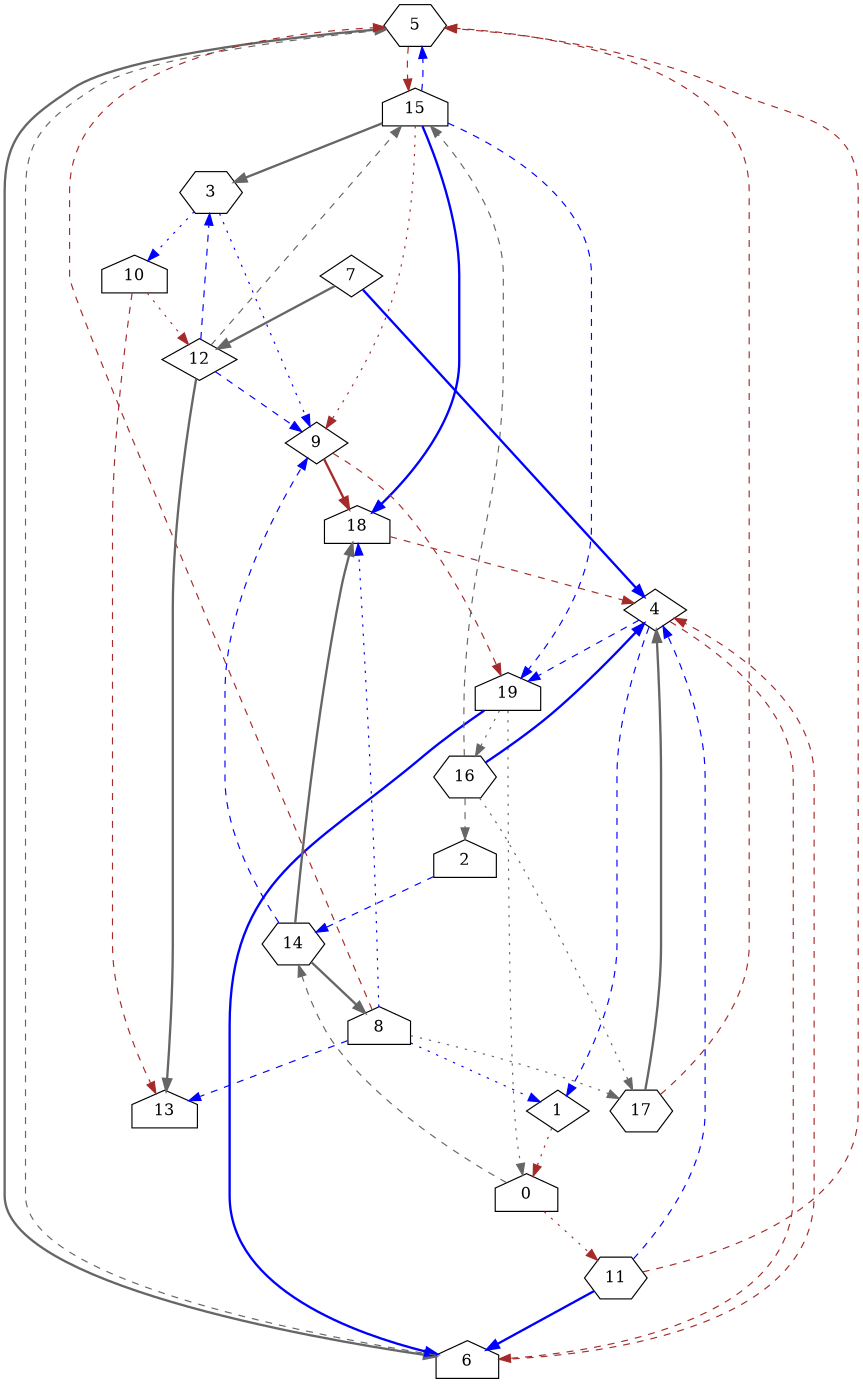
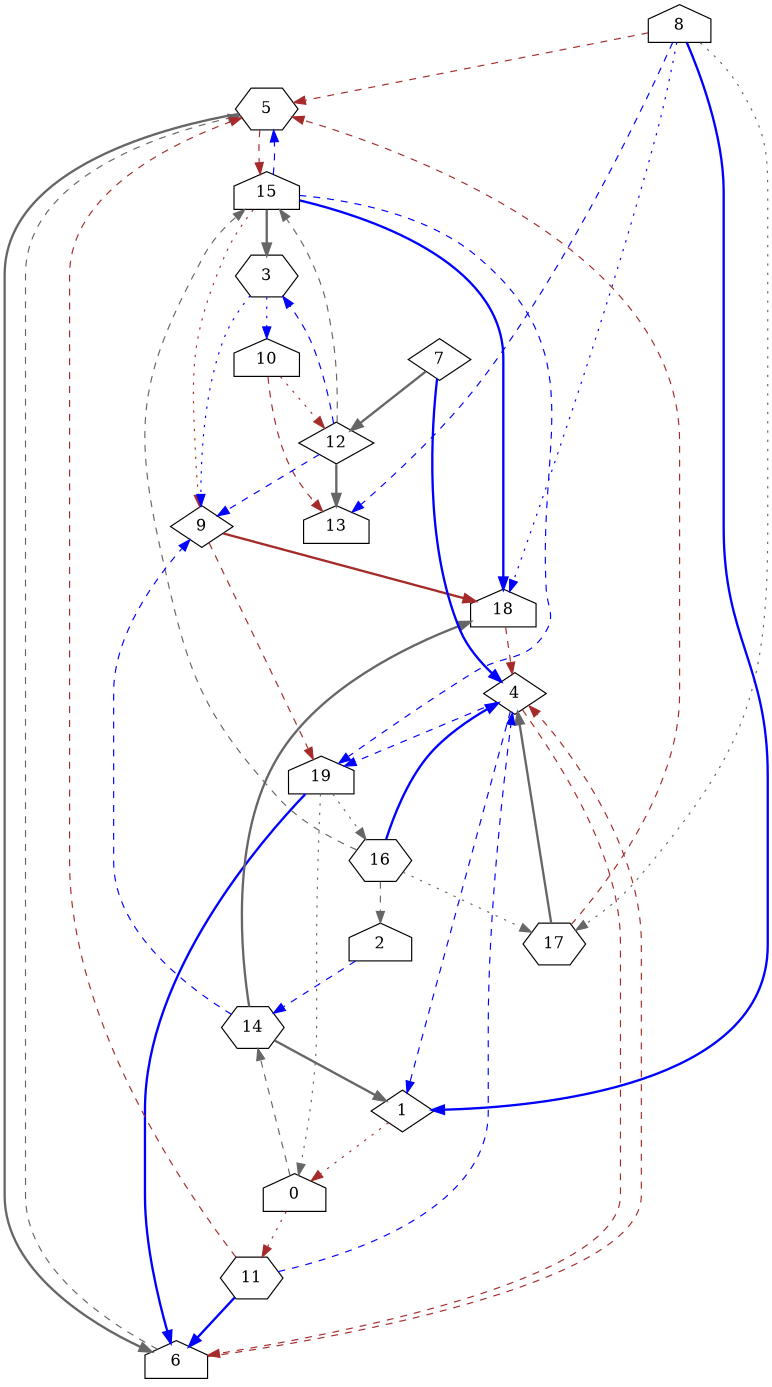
(334, 984) -> (325, 1068)
(470, 1070) -> (747, 657)
